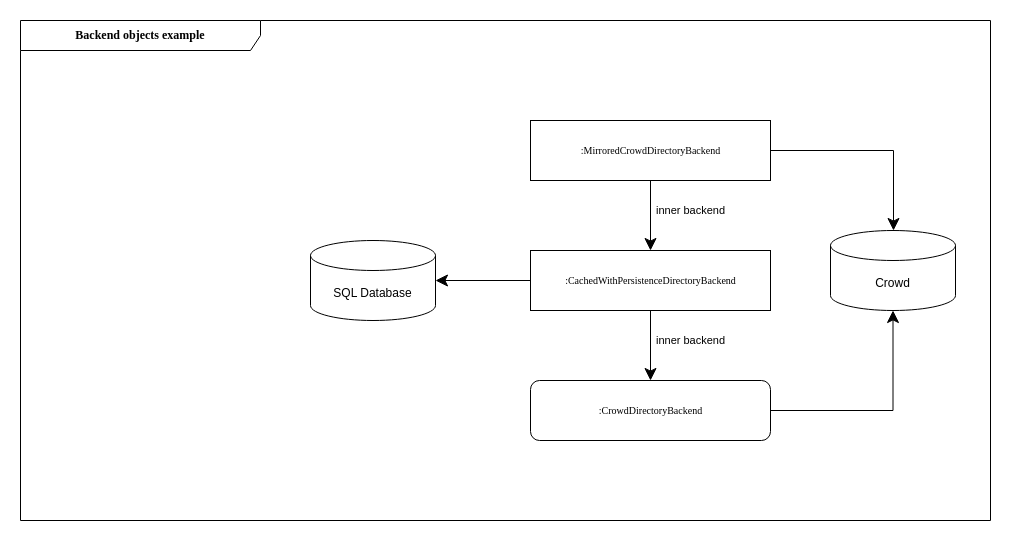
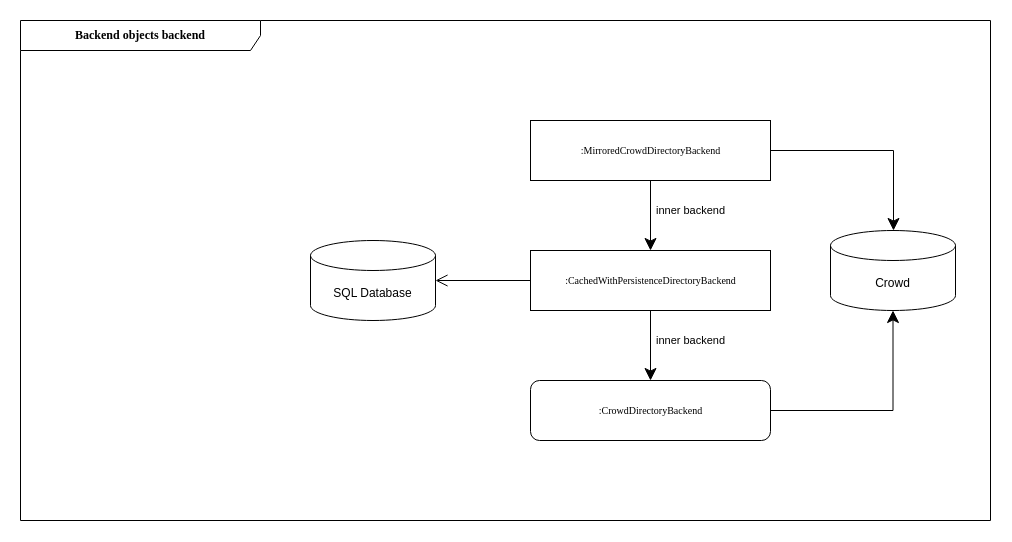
(141, 36) -> (141, 36)
(446, 281) -> (443, 281)
